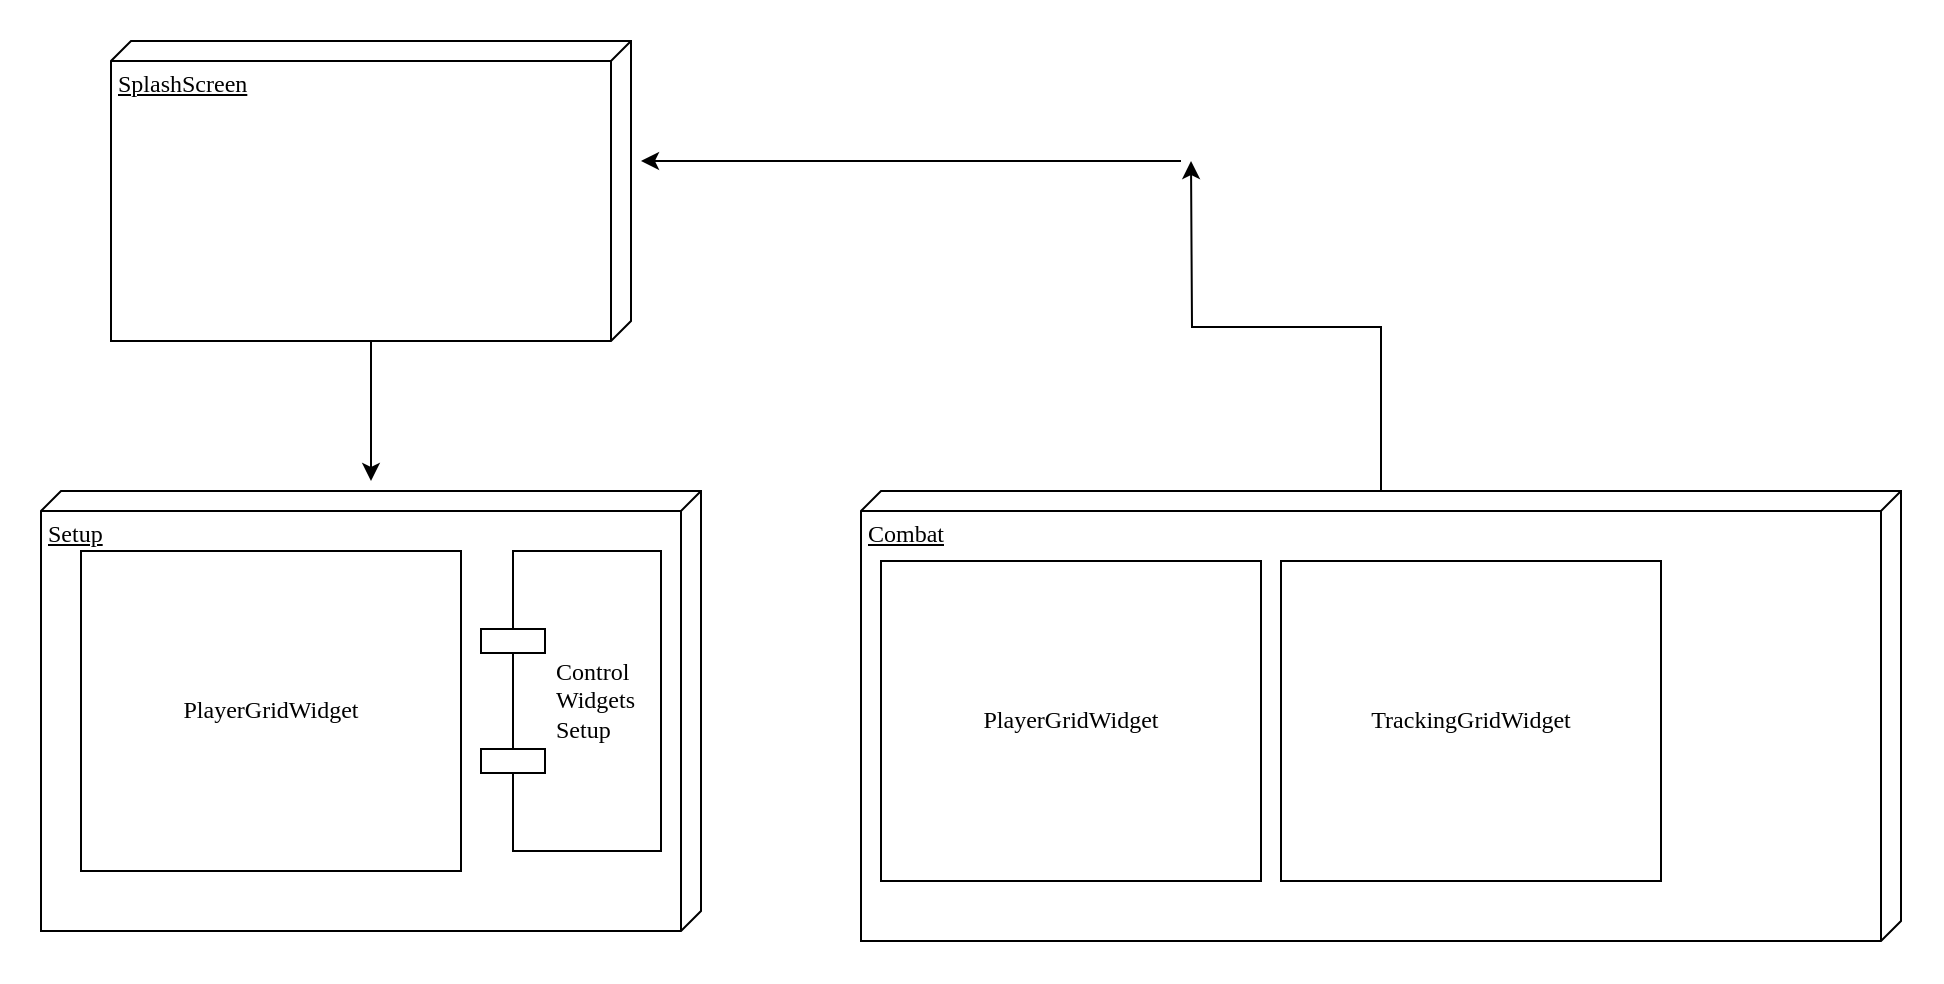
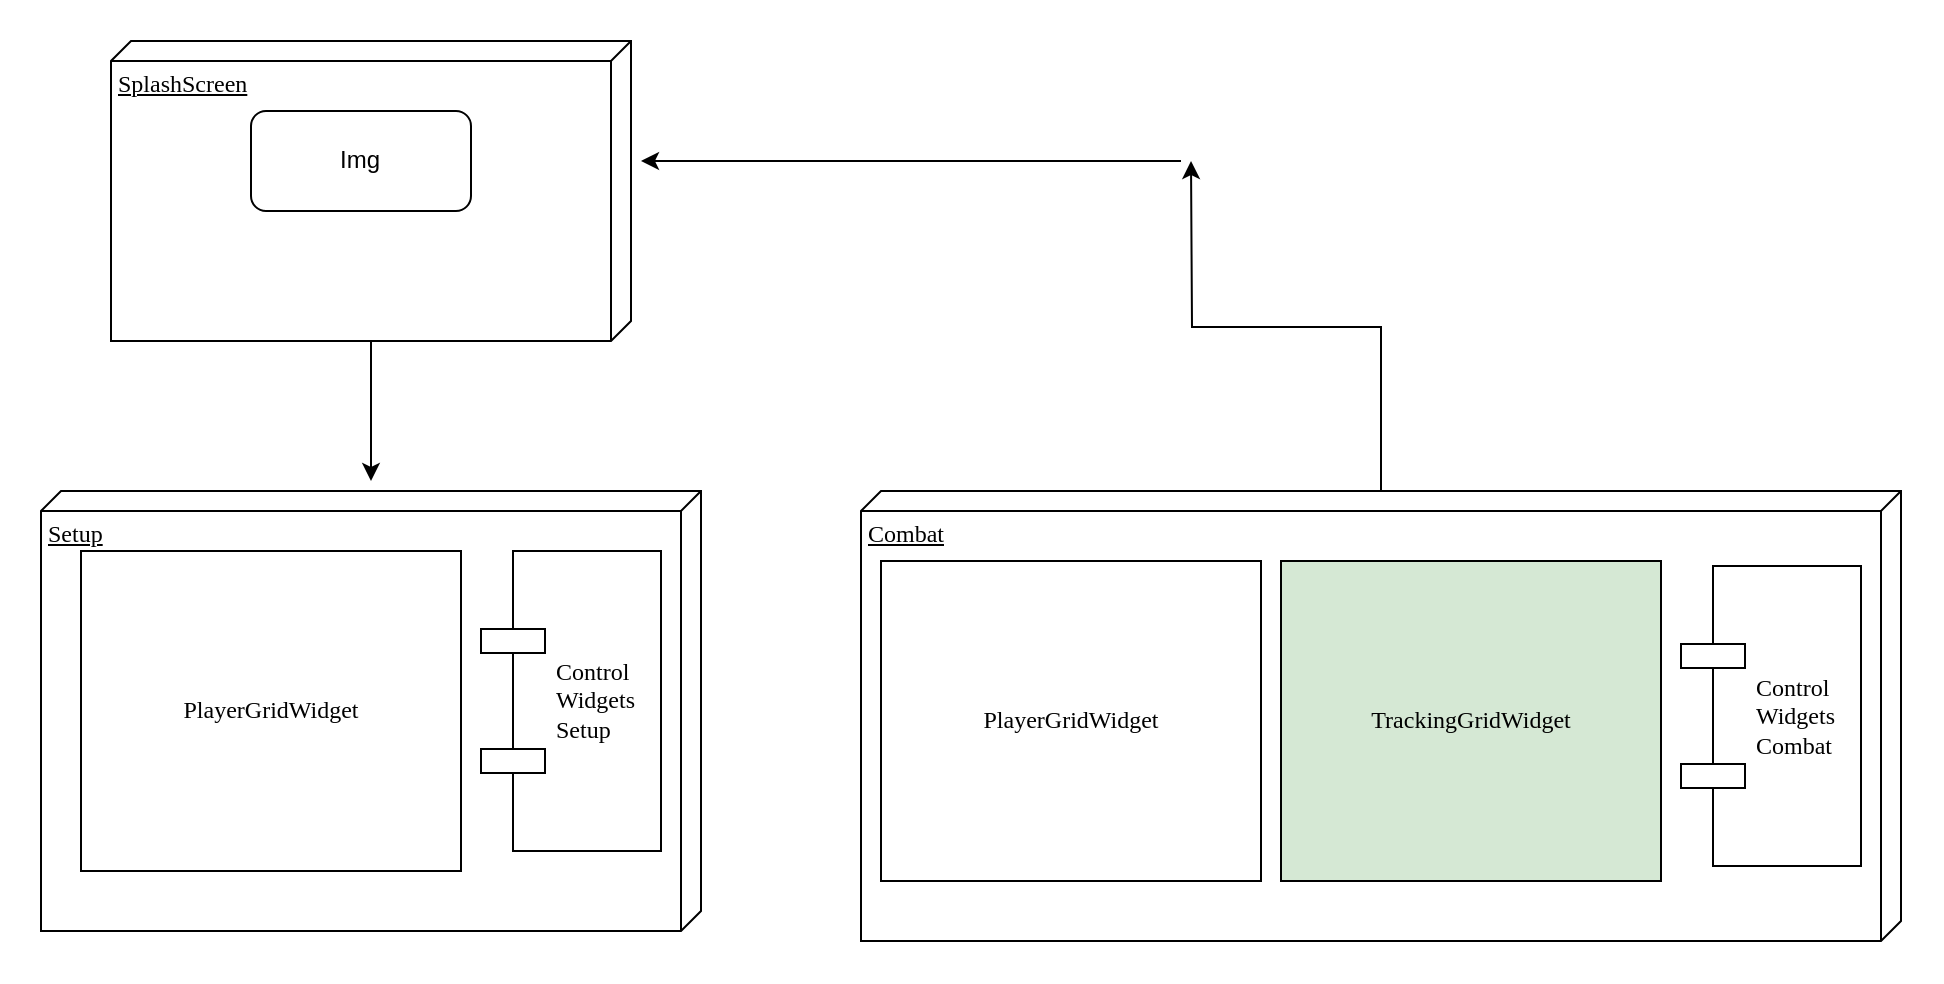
none -> (361, 161)
none -> (1771, 716)
(1471, 721) -> (1471, 721)
